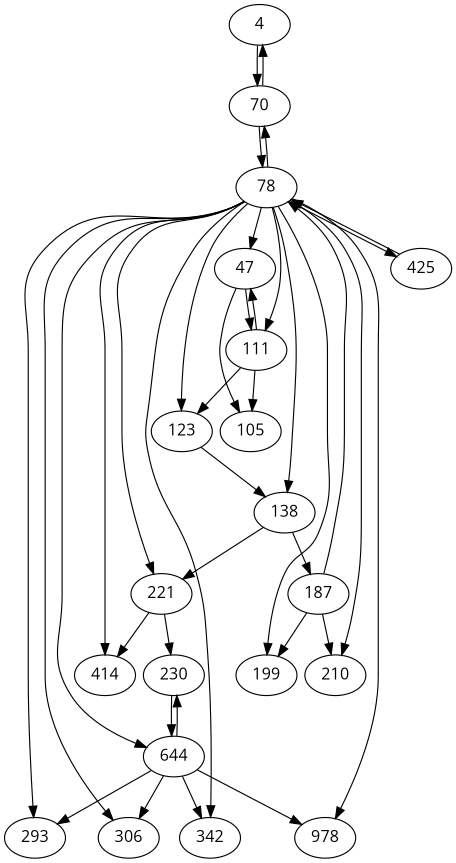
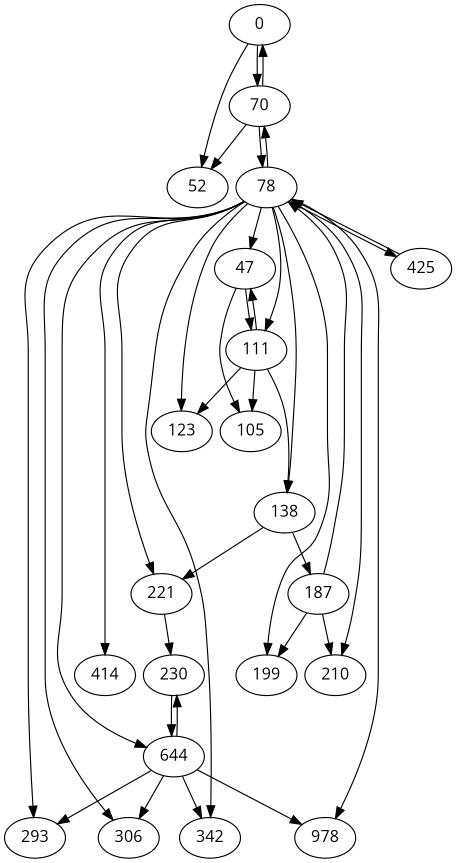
(260, 25) -> (260, 25)
none -> (198, 187)
(229, 468) -> (286, 421)
(137, 630) -> none
